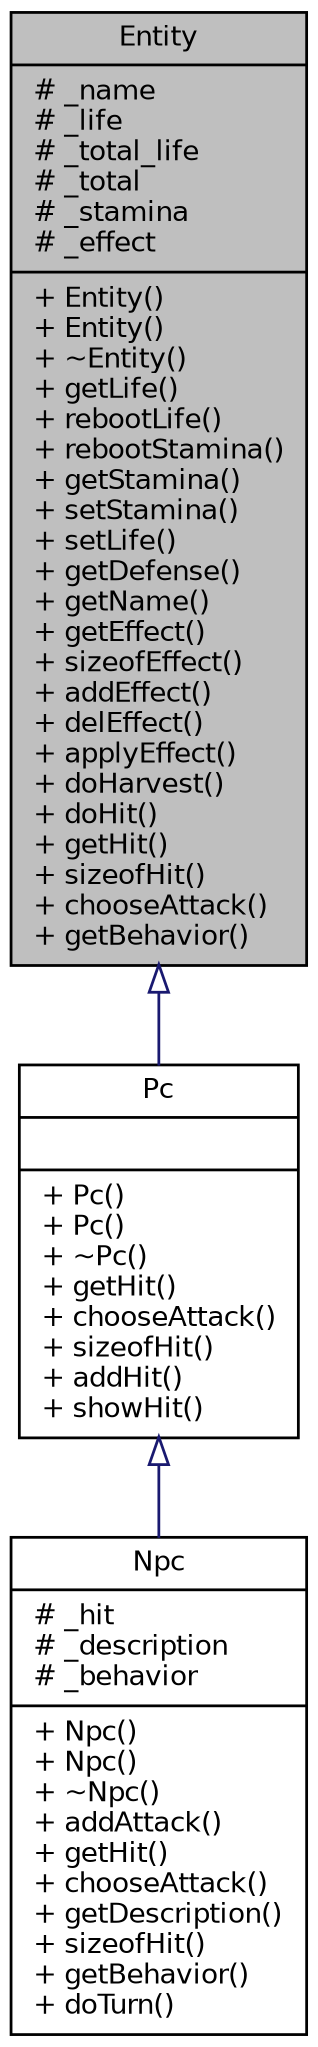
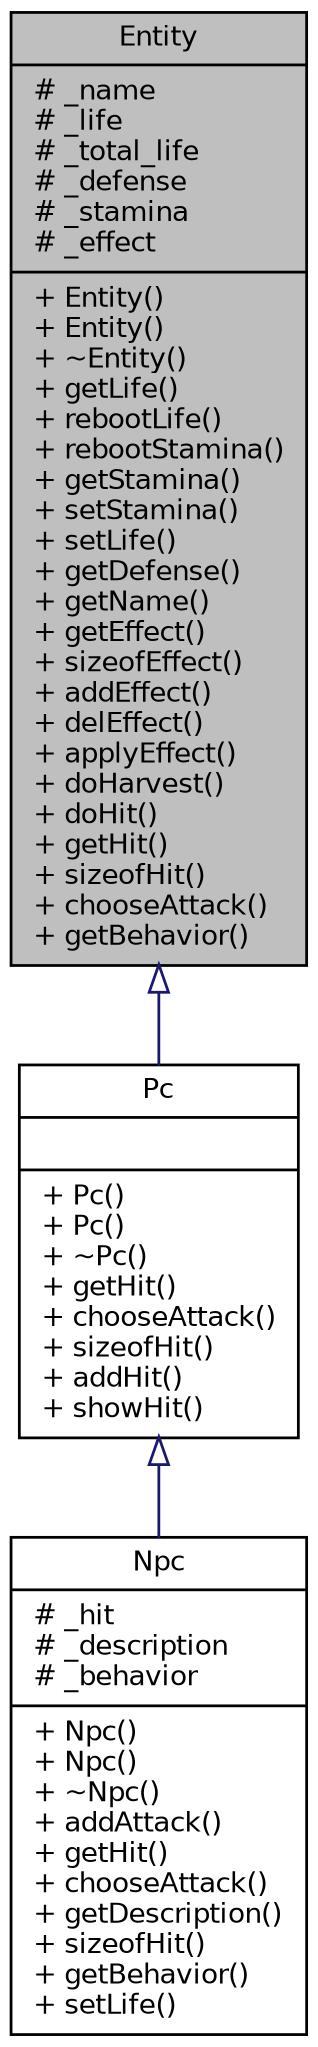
(88, 182) -> (110, 182)
(105, 2006) -> (105, 2006)
